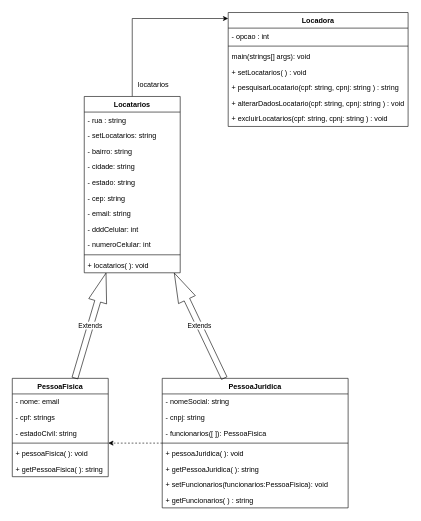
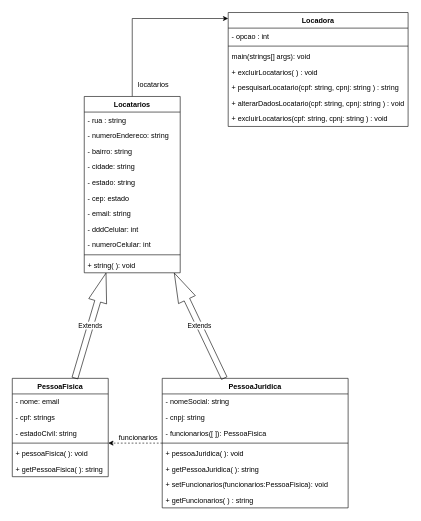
(275, 72) -> (282, 72)
(129, 136) -> (132, 136)
(110, 198) -> (111, 198)
(123, 265) -> (116, 265)
none -> (138, 438)
